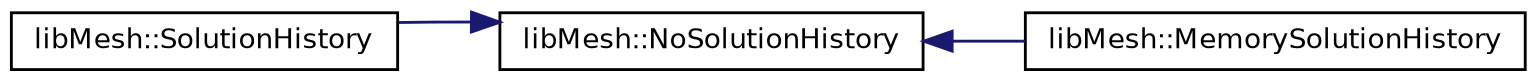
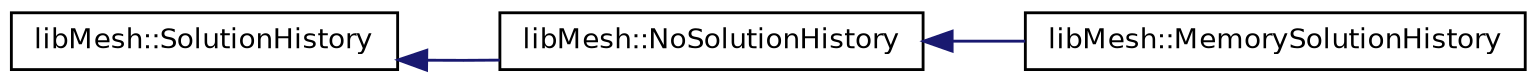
(435, 22) -> (464, 60)
